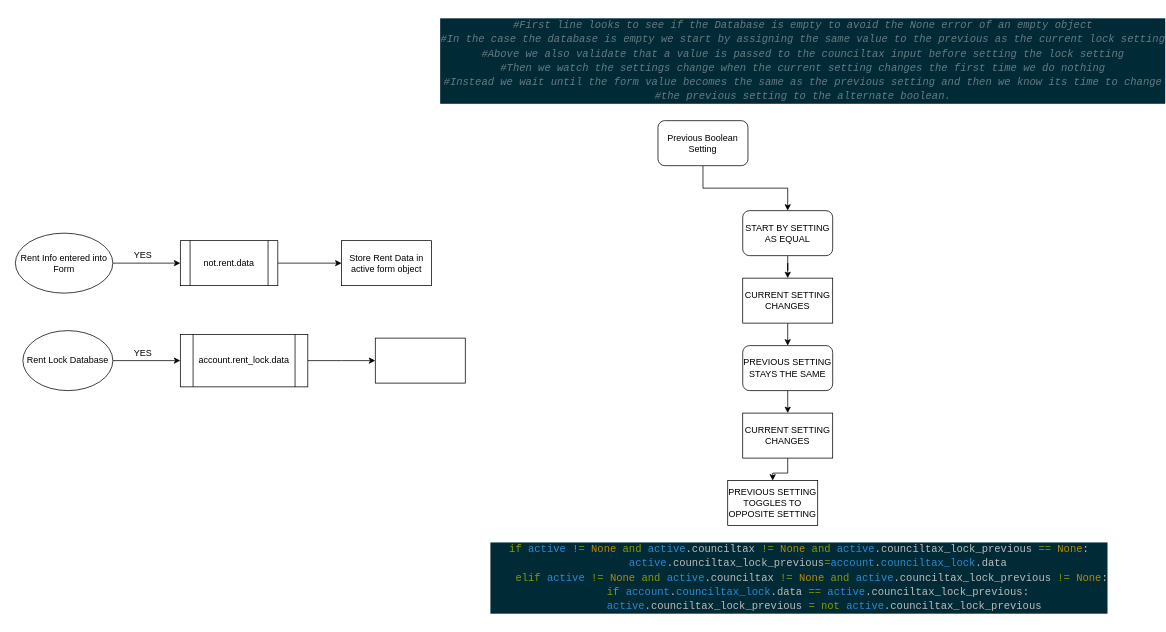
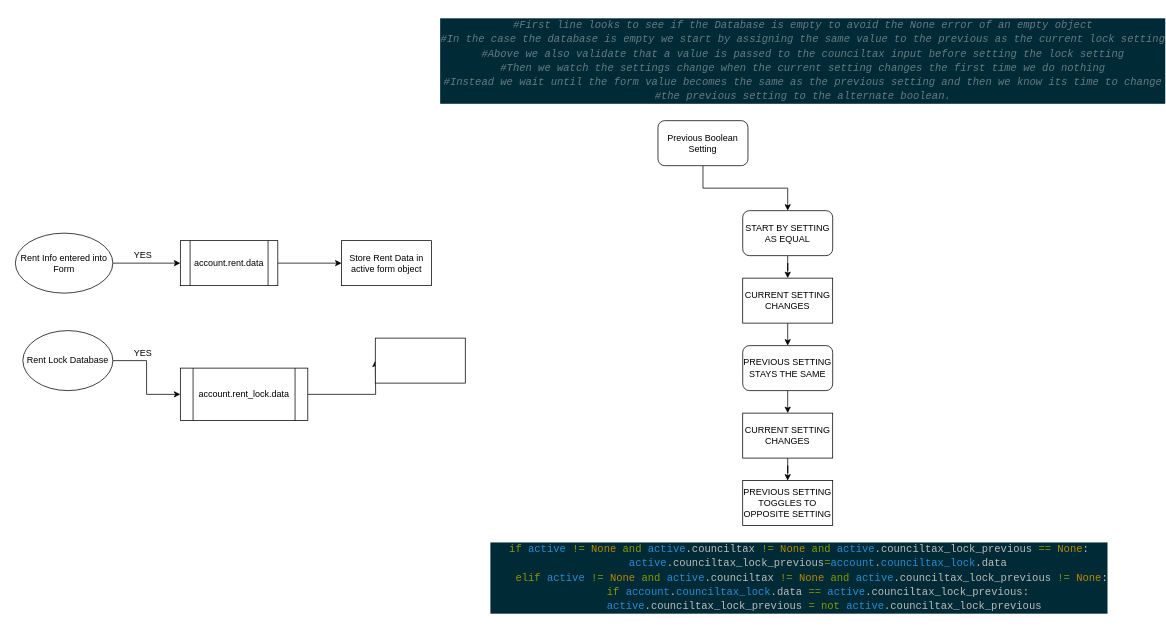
(229, 263) -> (229, 263)
(244, 360) -> (244, 394)
(773, 503) -> (788, 503)
